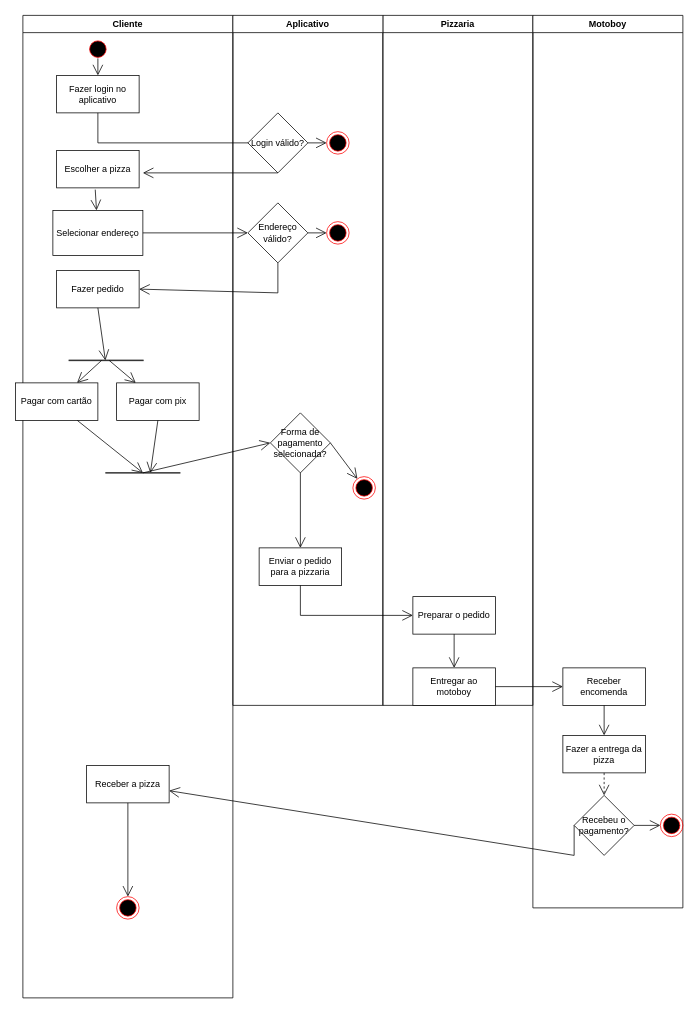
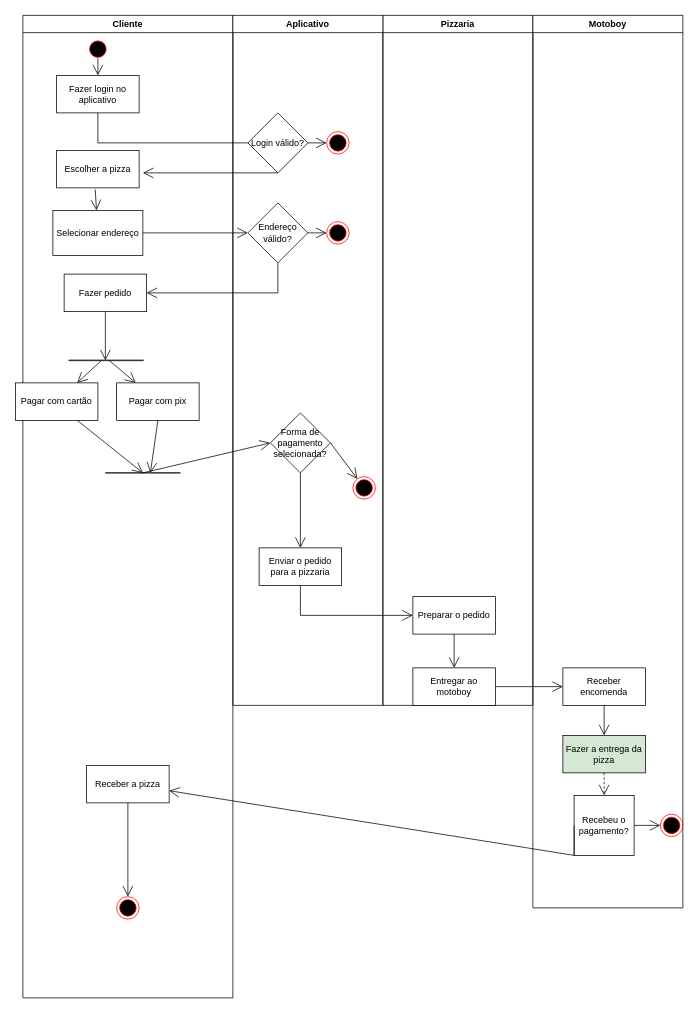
(98, 289) -> (105, 293)
(604, 754) -> (604, 754)
(604, 825) -> (604, 825)
